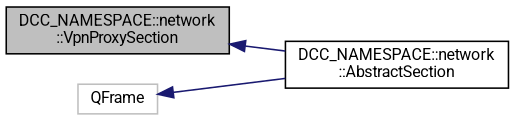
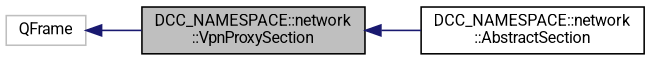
(229, 85) -> (122, 30)
